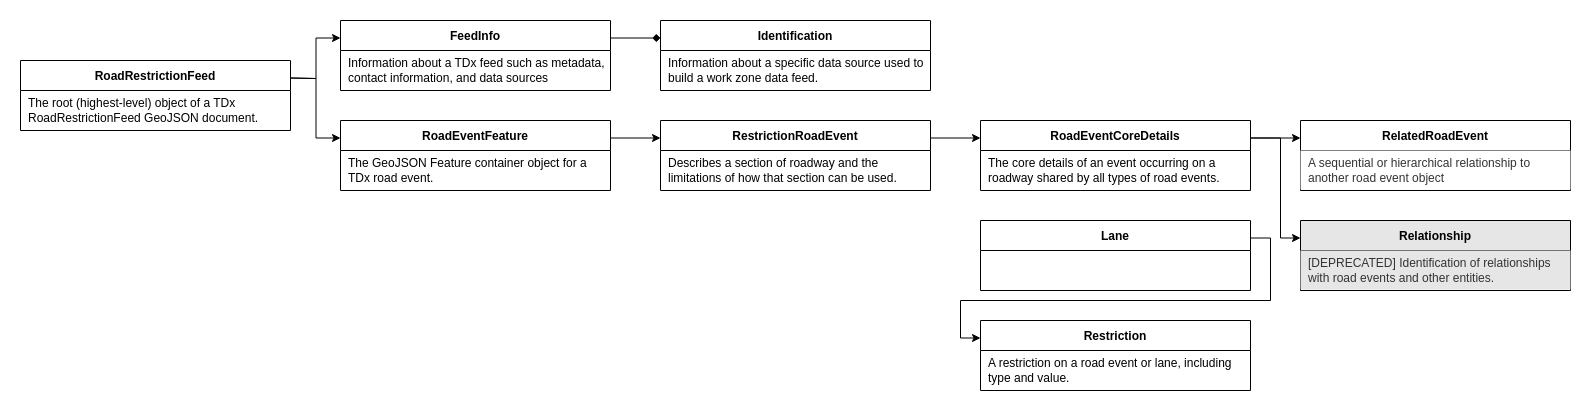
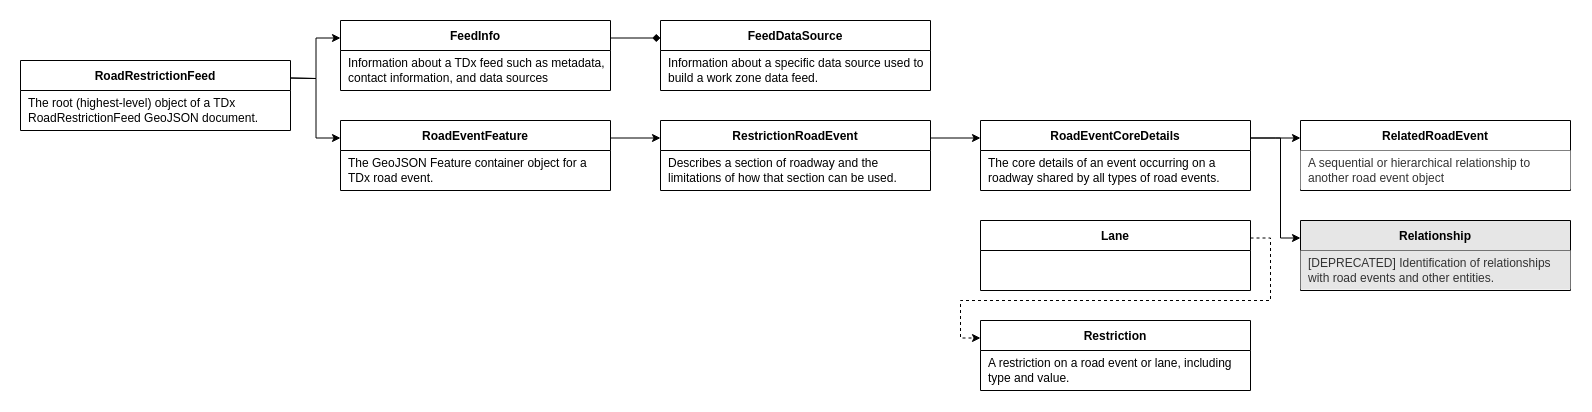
(795, 36) -> (795, 36)
(1132, 301) -> (1132, 301)
